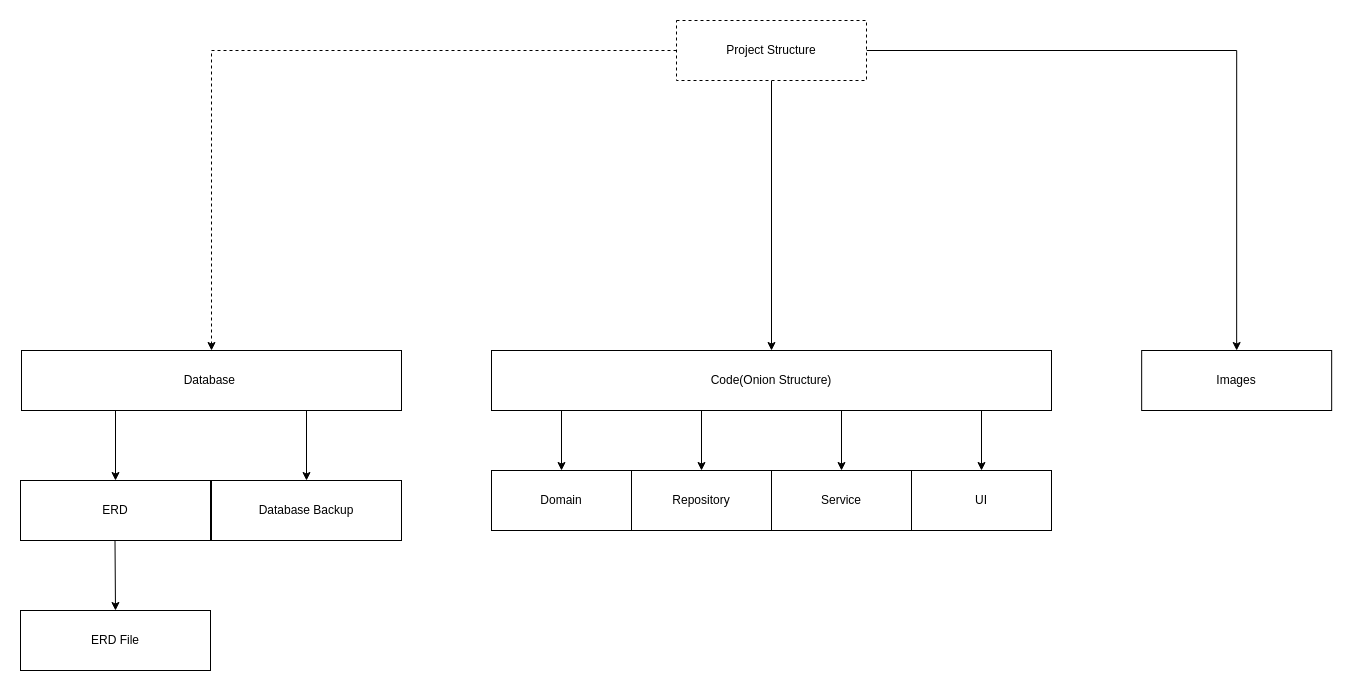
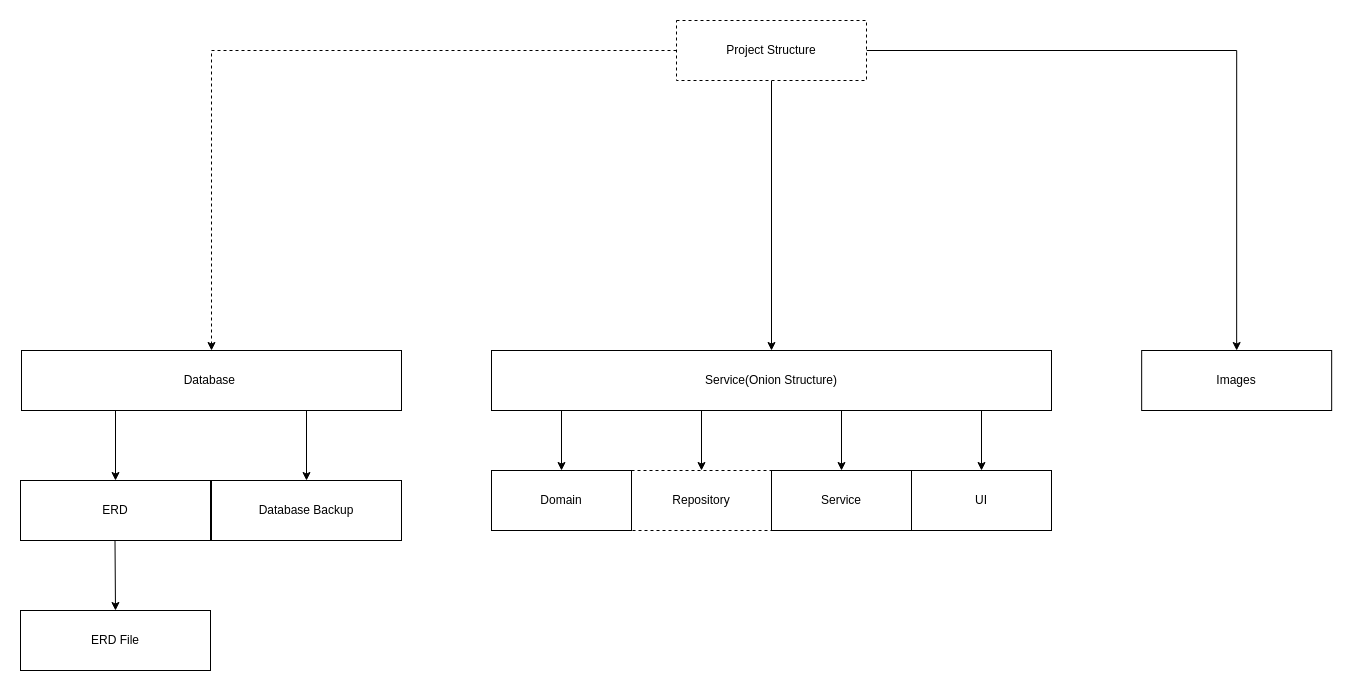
(772, 381) -> (772, 381)
(702, 501) -> (702, 501)
